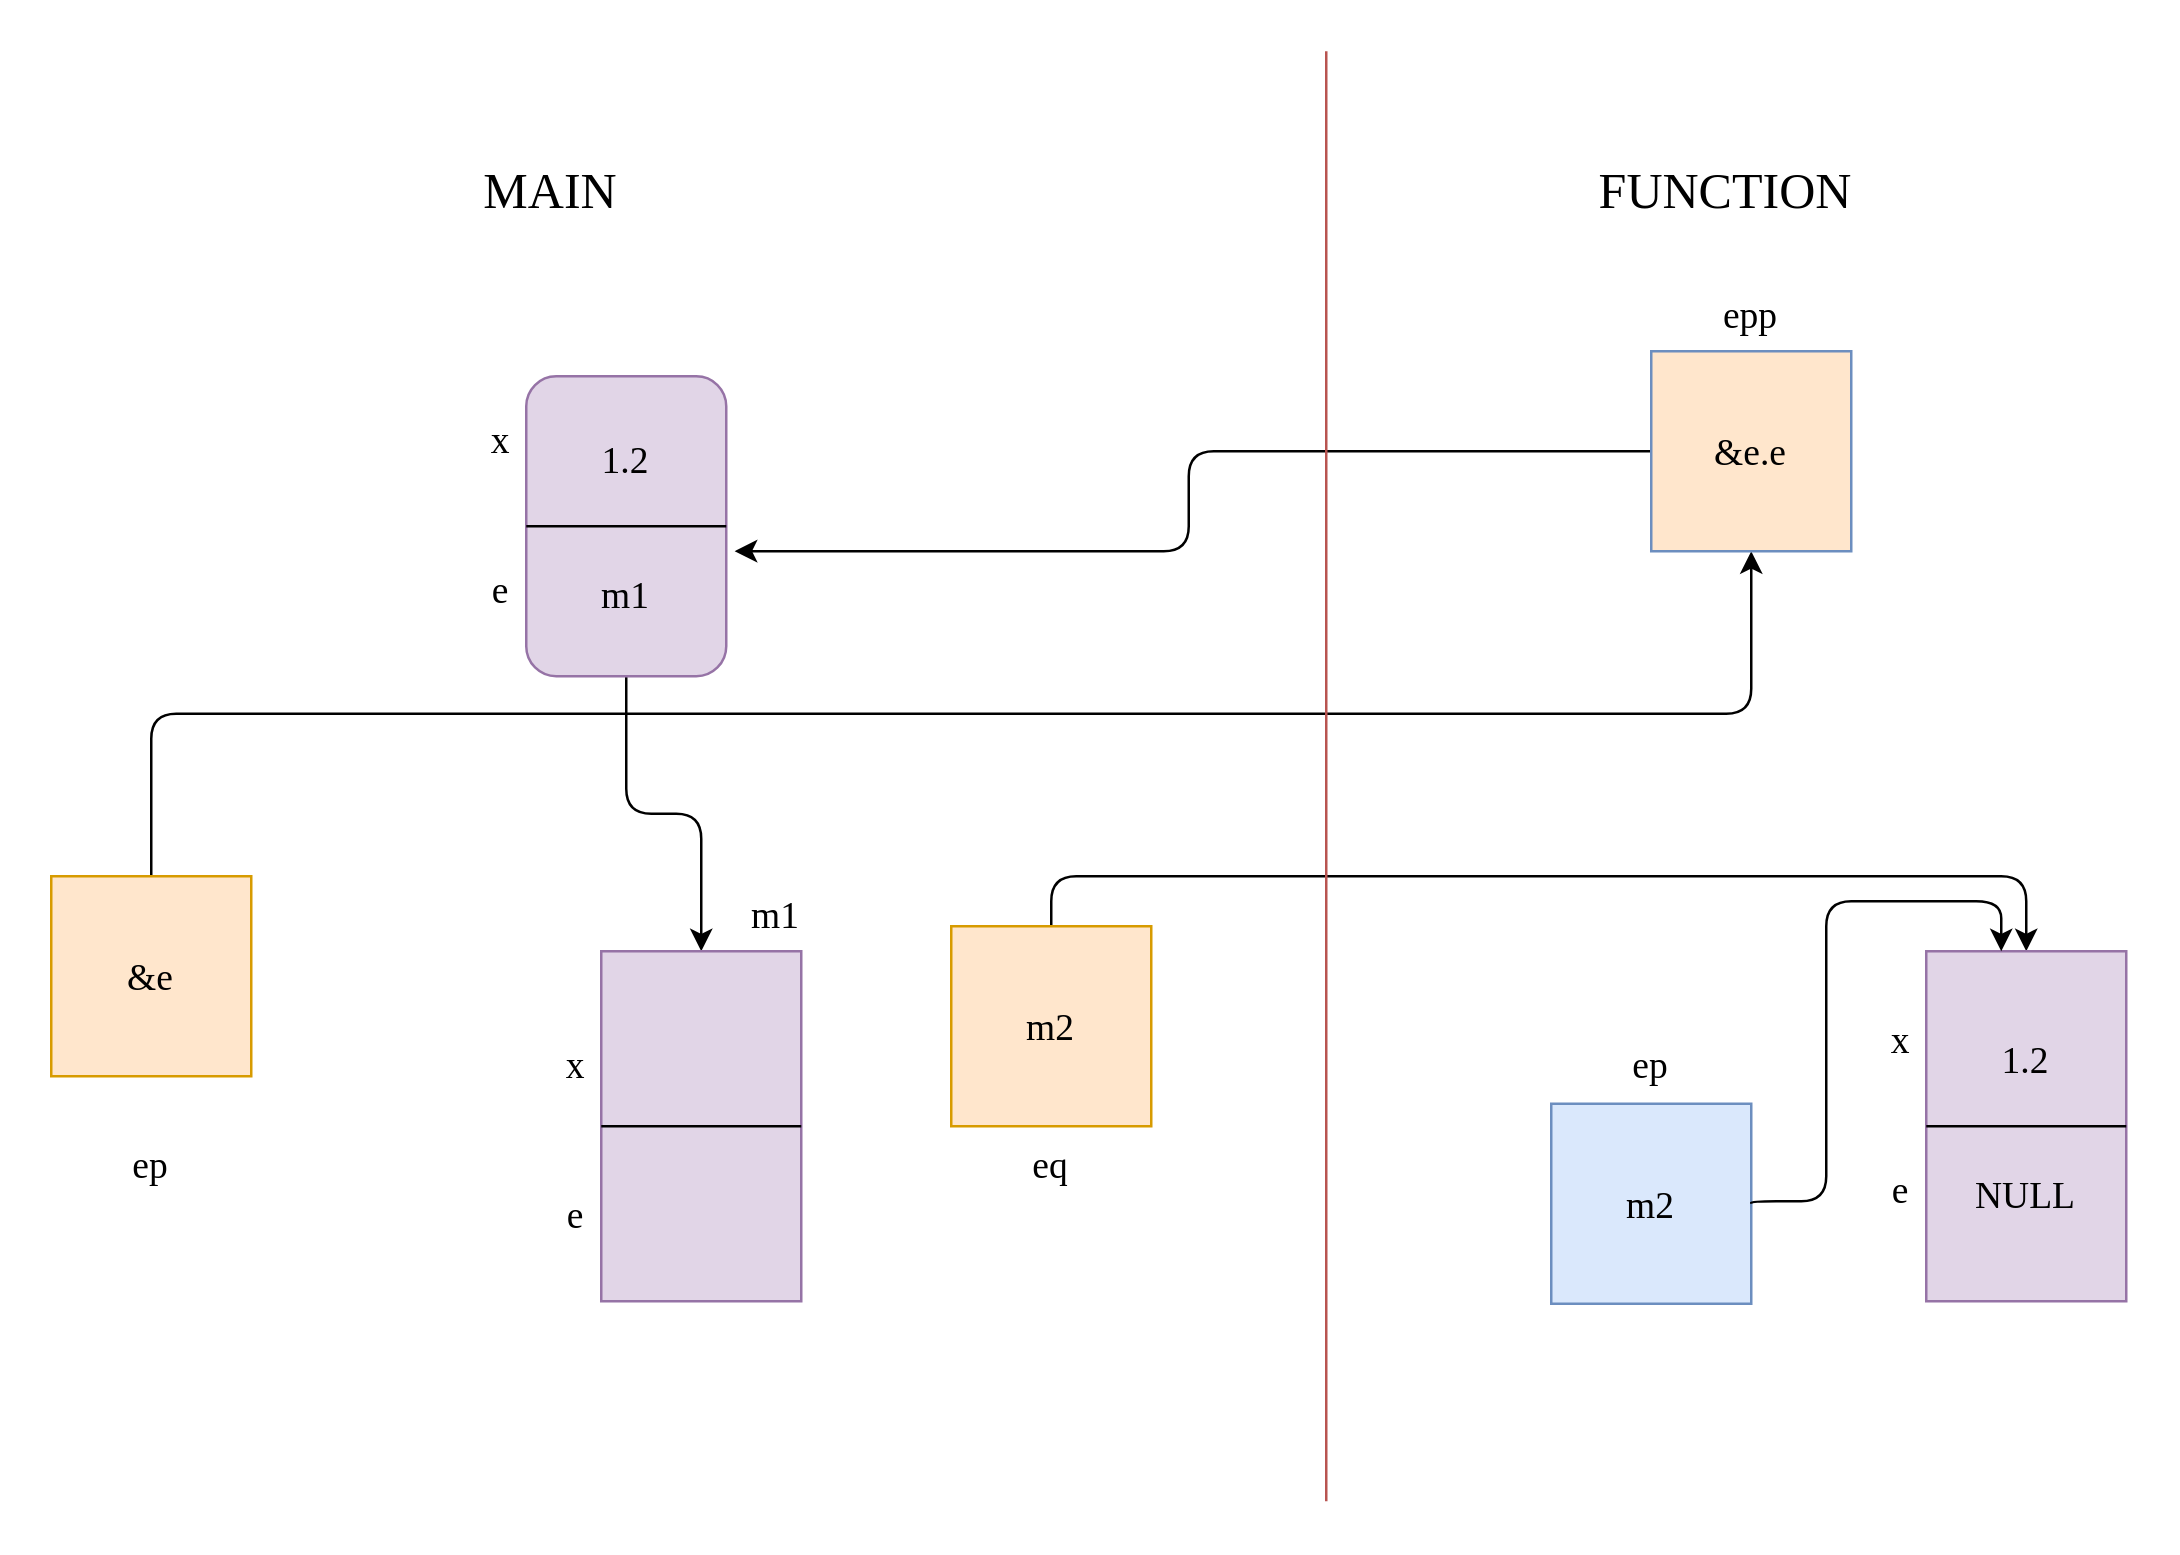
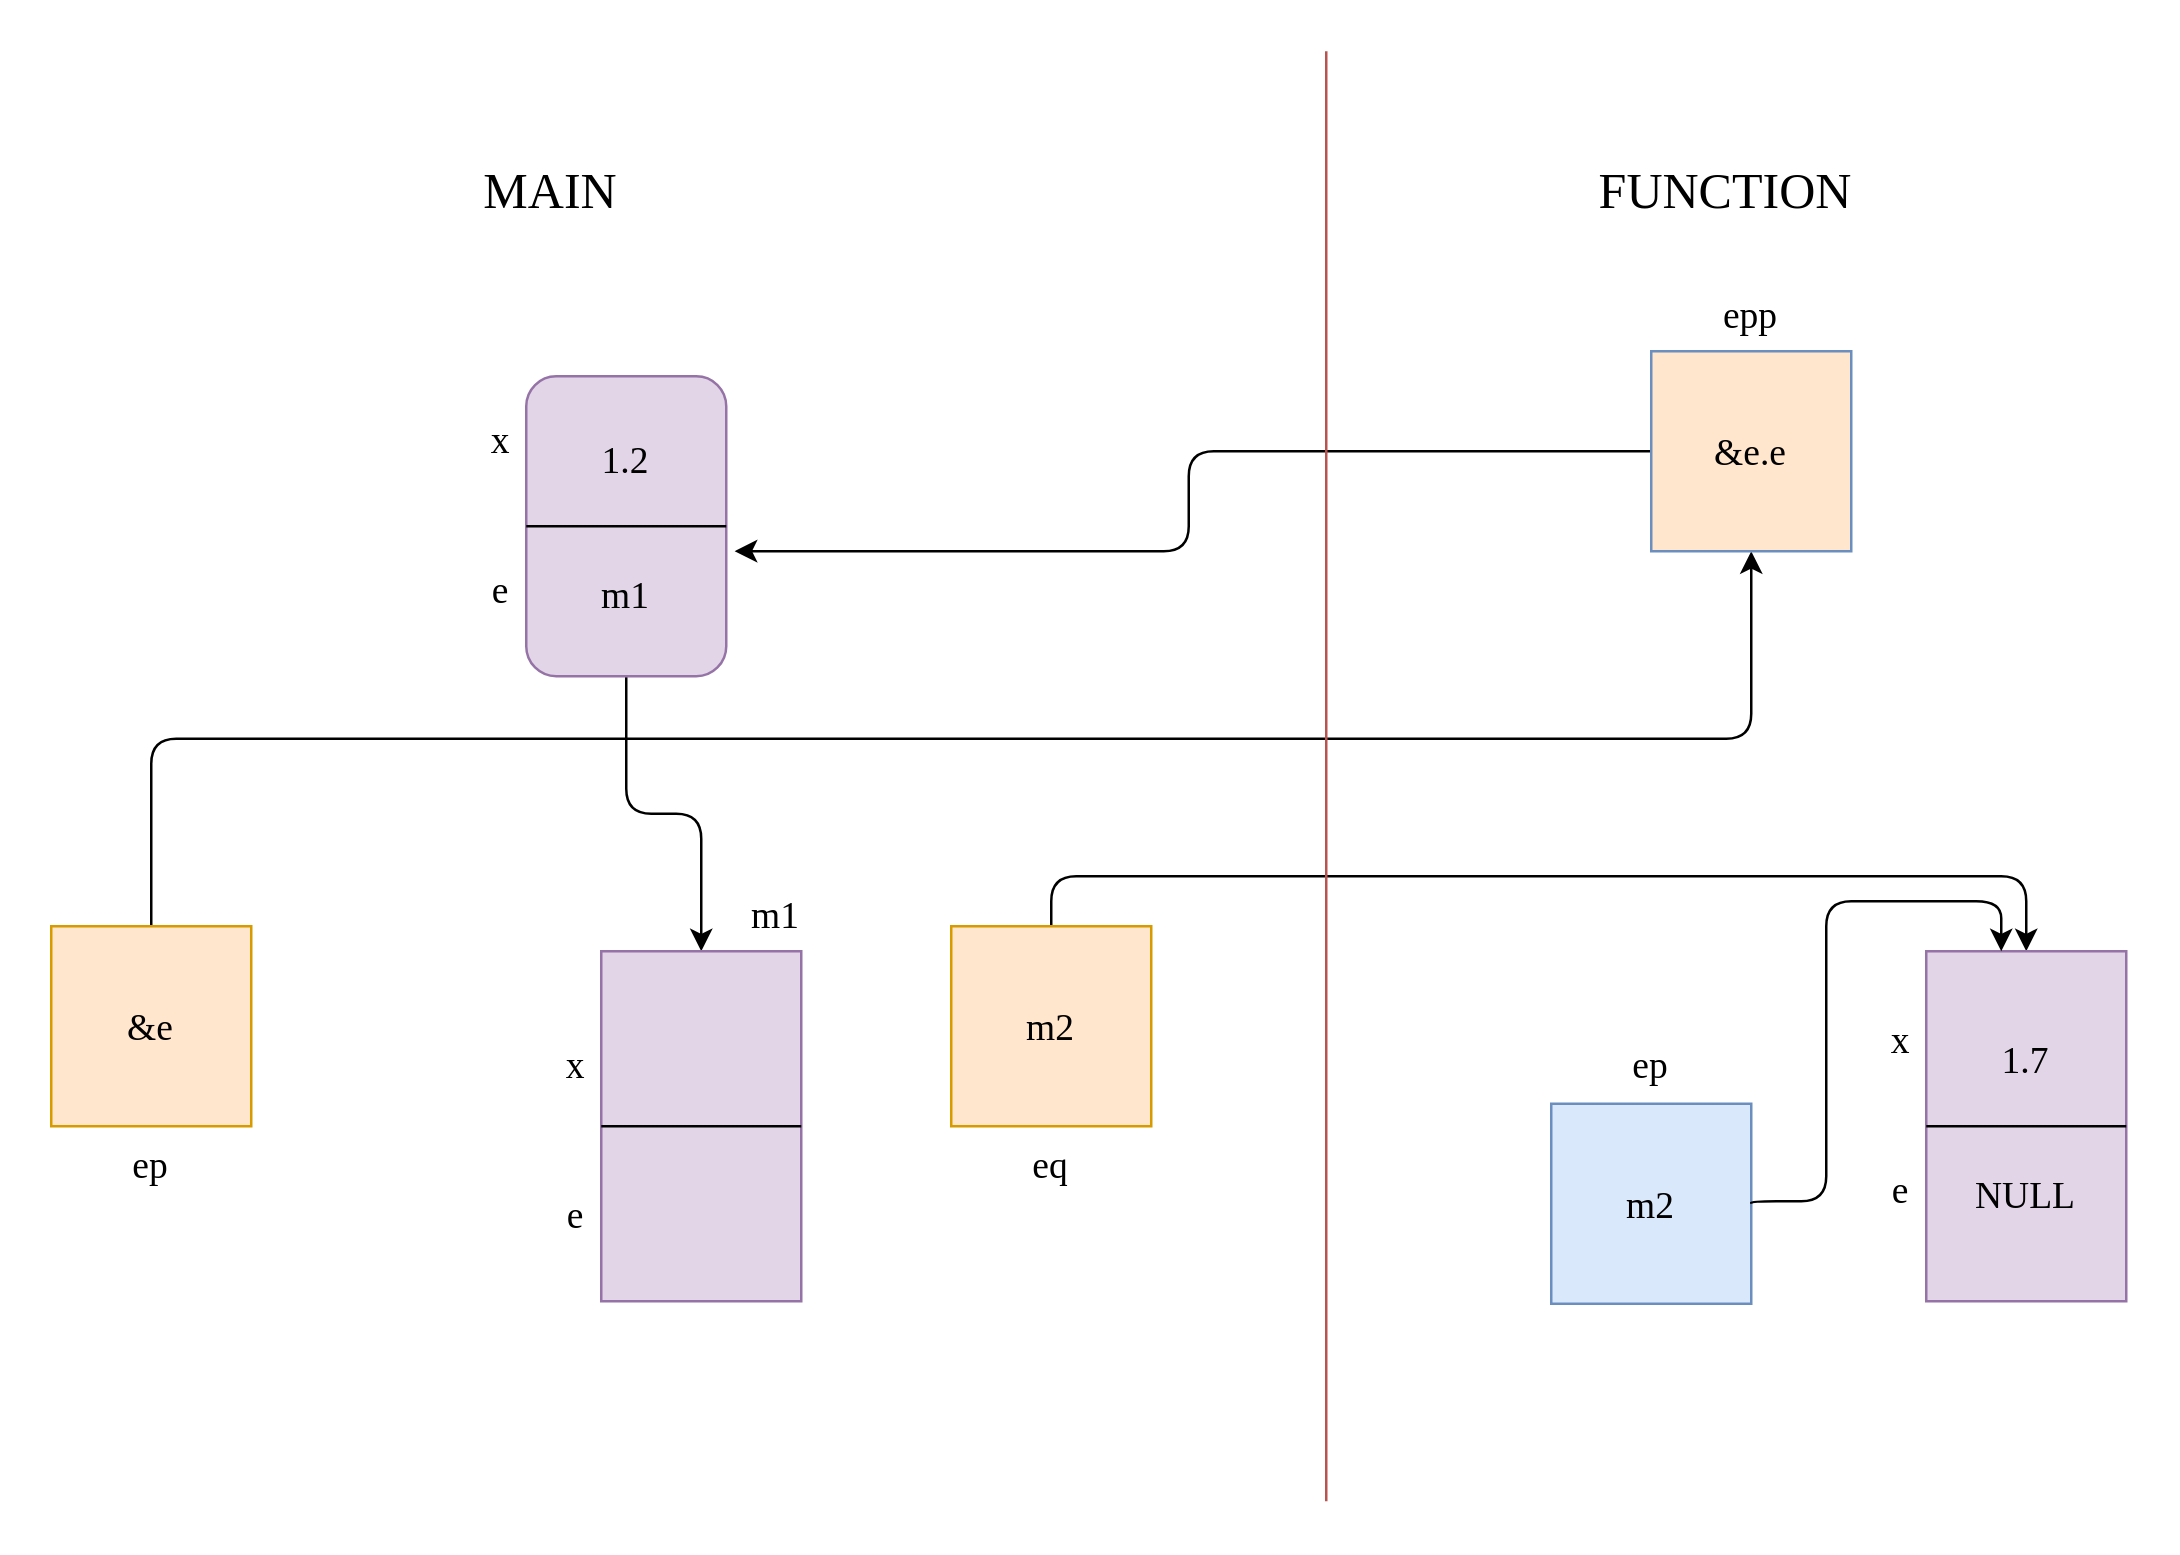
(151, 976) -> (151, 1026)
(2026, 1126) -> (2026, 1126)
